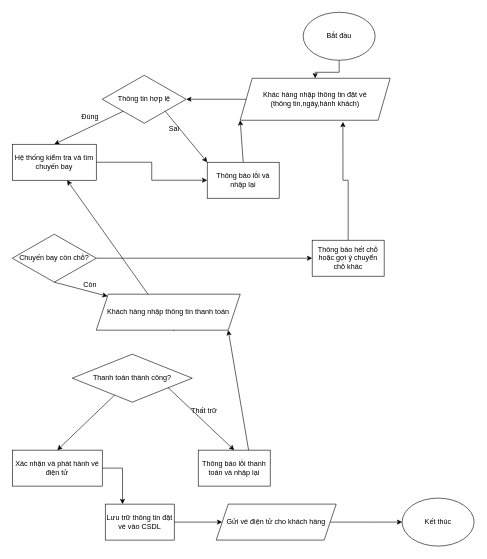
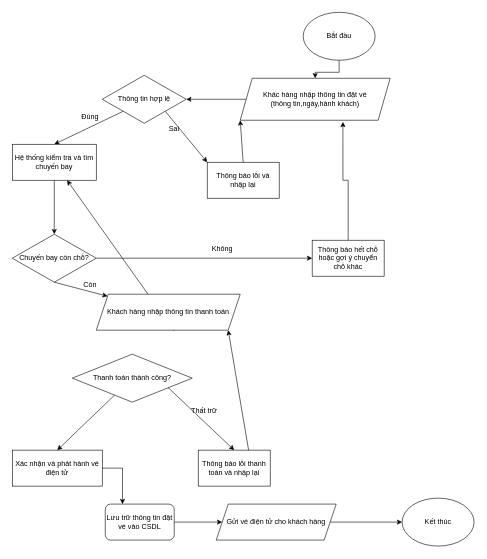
(151, 162) -> (54, 228)
none -> (222, 249)
(140, 522) -> (140, 522)
